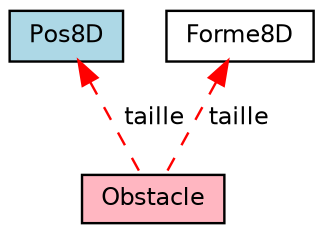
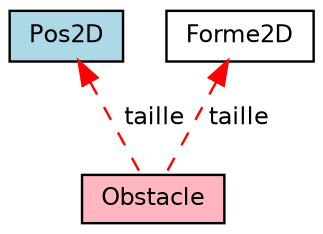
(66, 36) -> (66, 36)
(240, 36) -> (240, 36)
